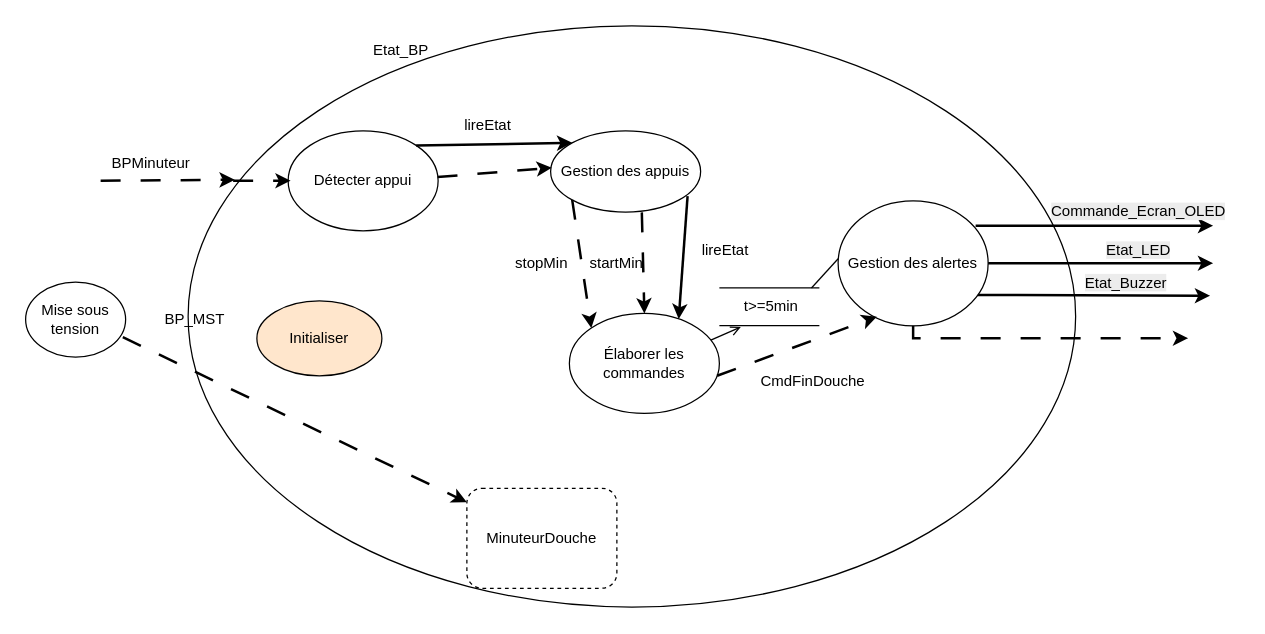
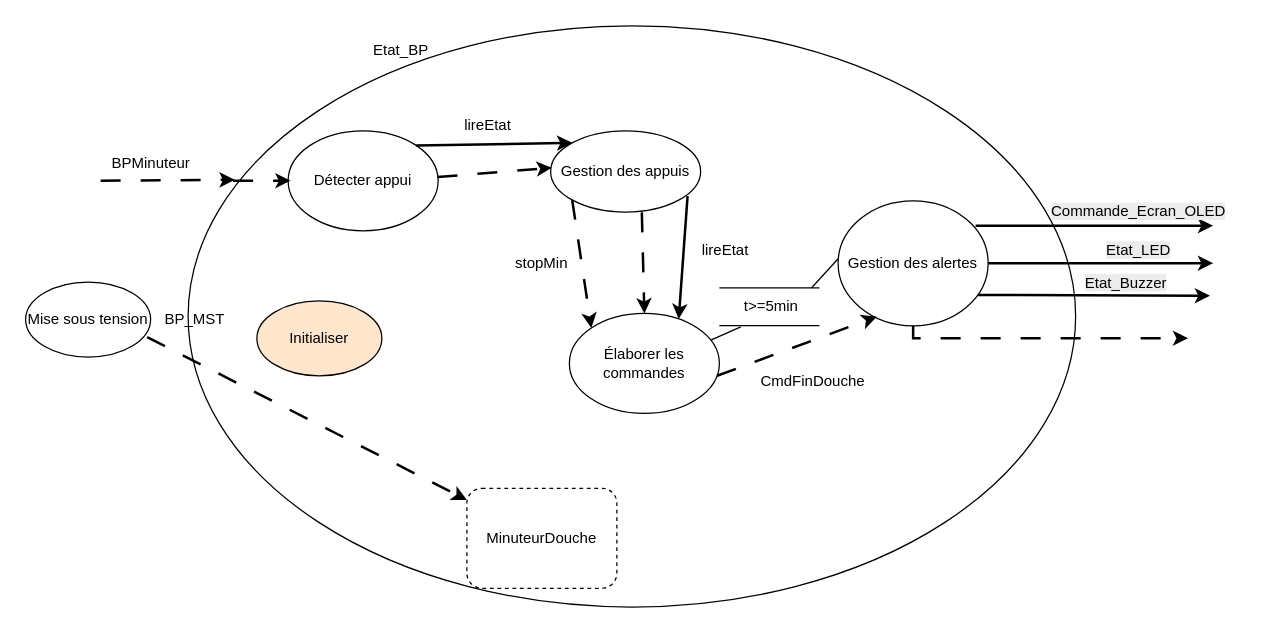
(617, 263) -> none
(76, 319) -> (88, 319)
(734, 330) -> (735, 329)
